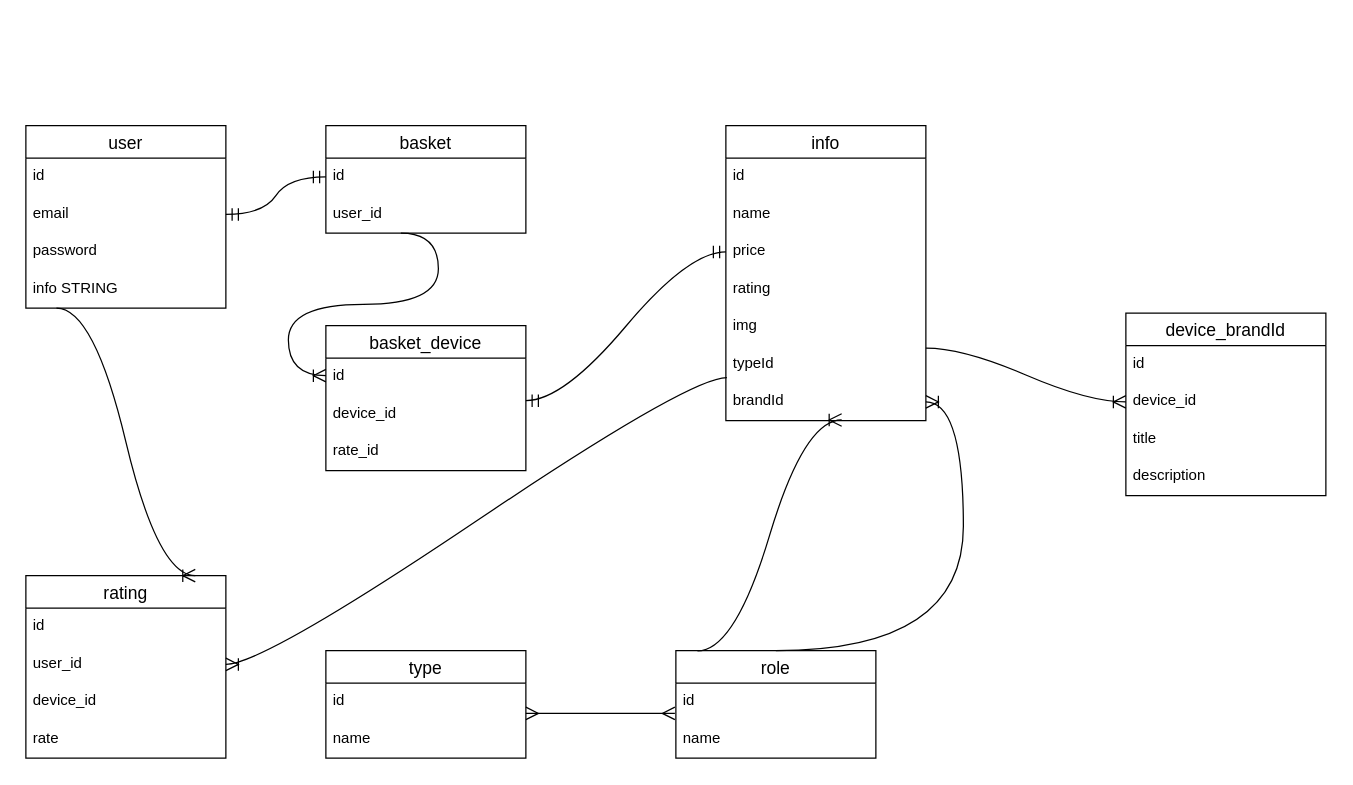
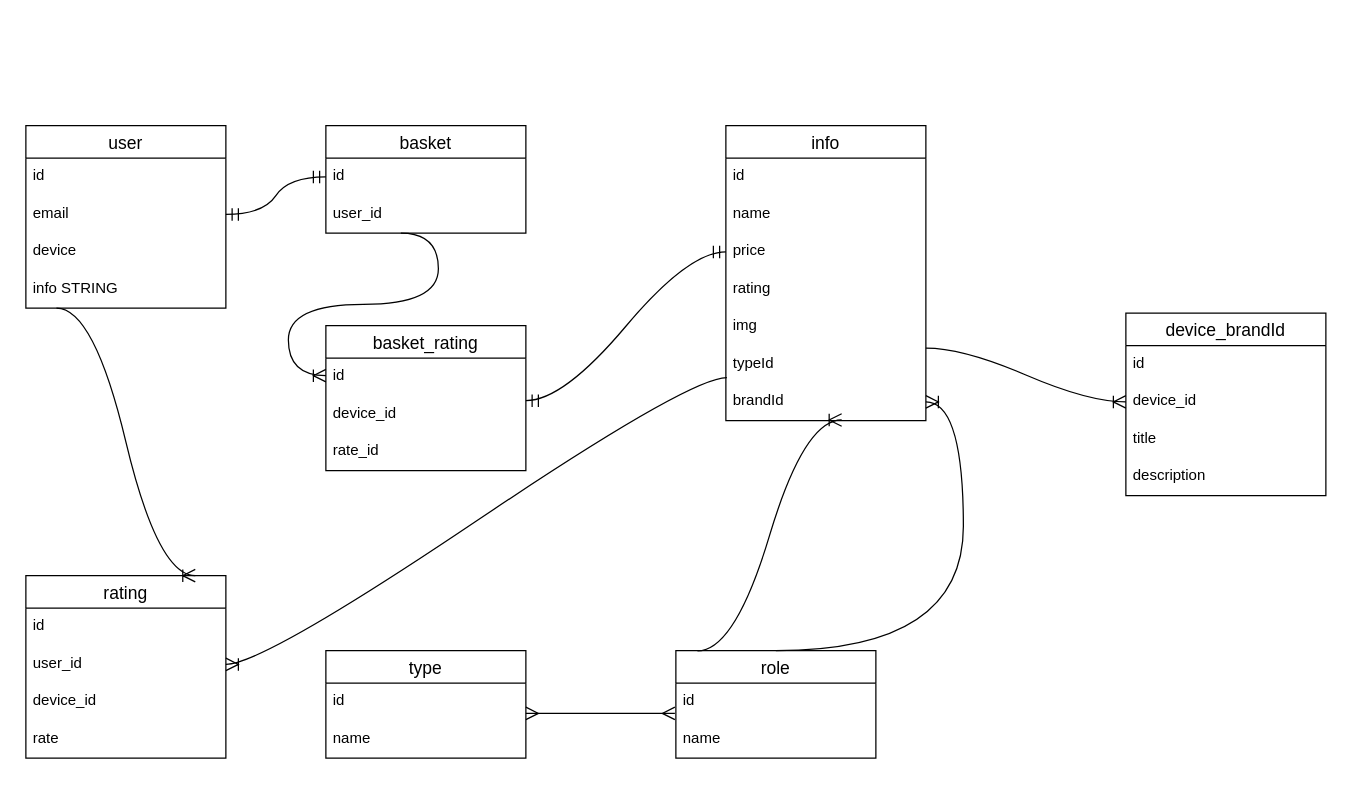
(67, 251) -> (56, 251)
(425, 343) -> (425, 343)
